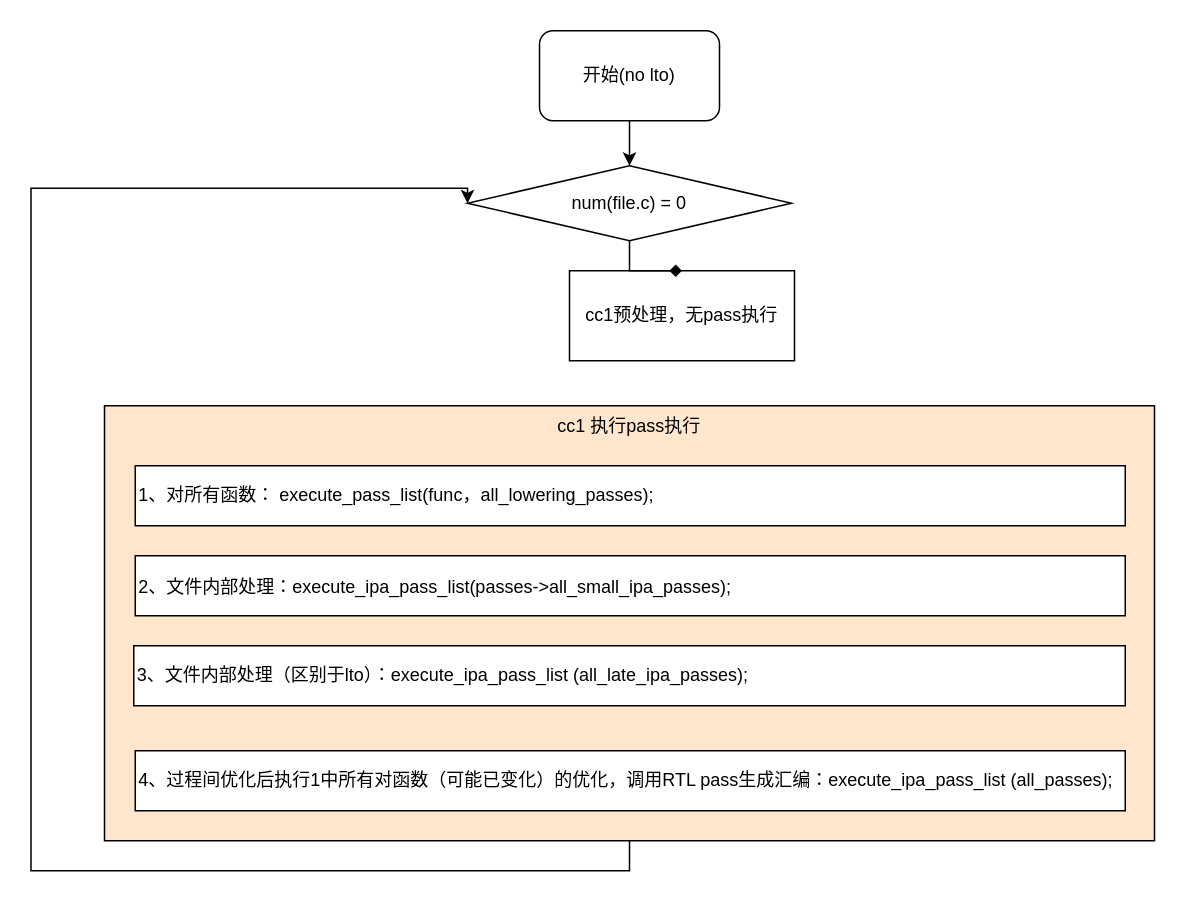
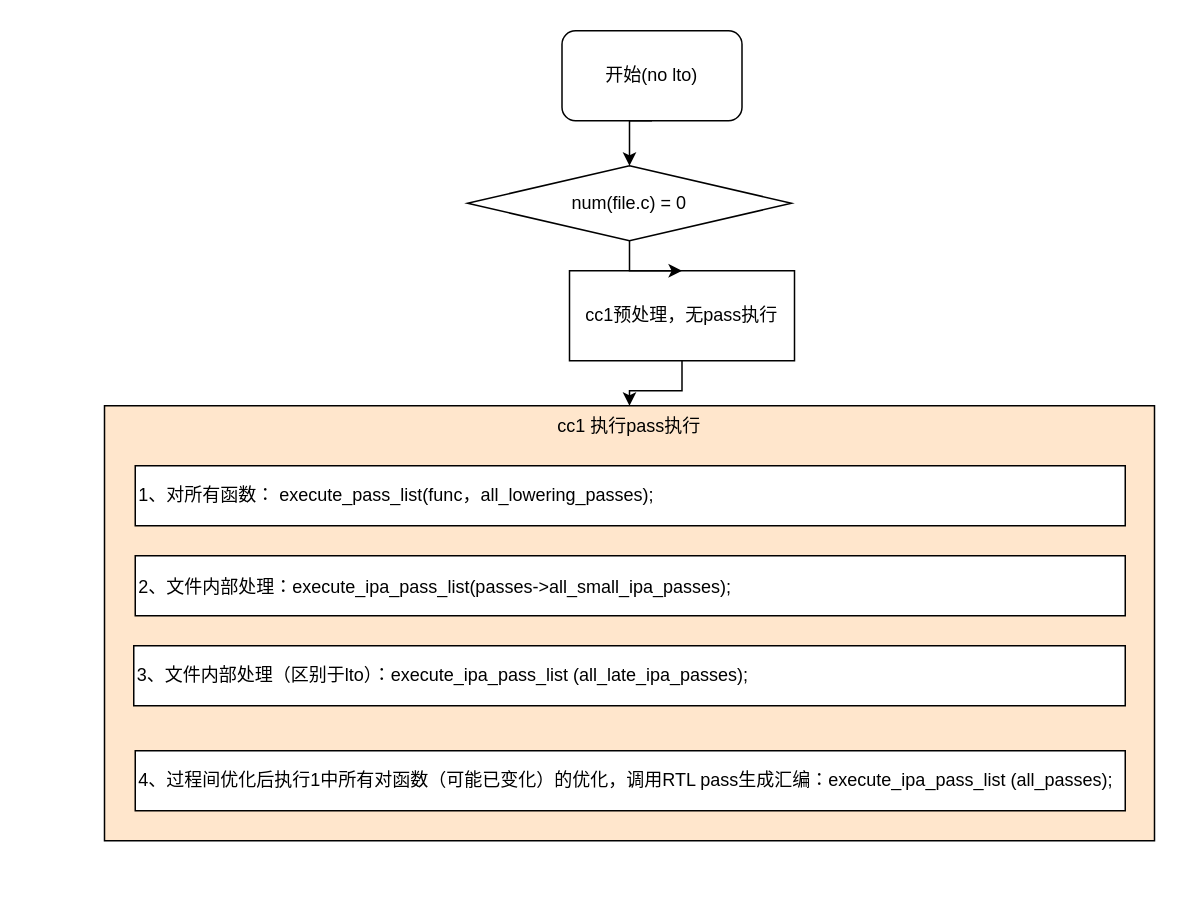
(629, 76) -> (652, 76)
(669, 271) -> (670, 271)
none -> (669, 391)
(31, 624) -> none
